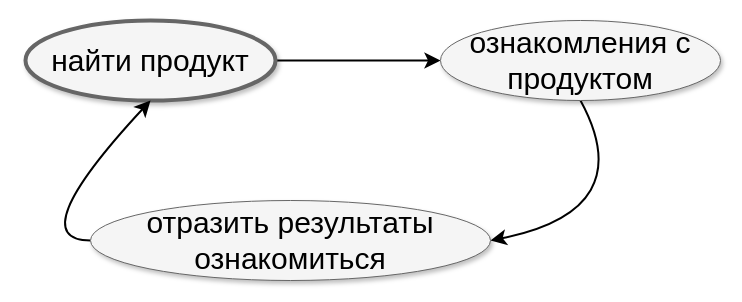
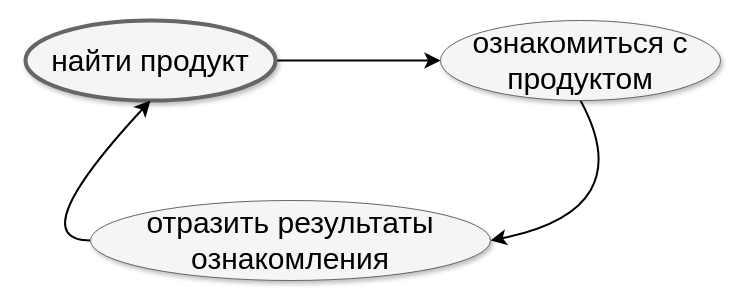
(581, 61) -> (581, 61)
(291, 241) -> (291, 241)
